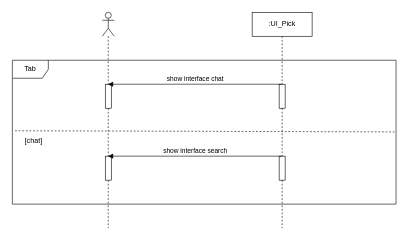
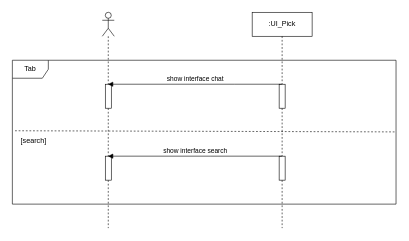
(34, 141) -> (34, 141)
